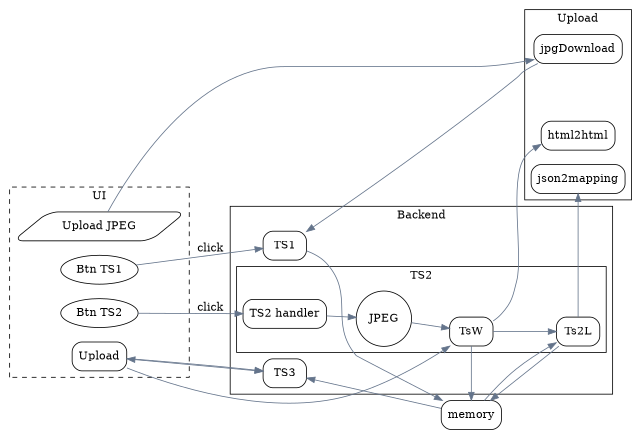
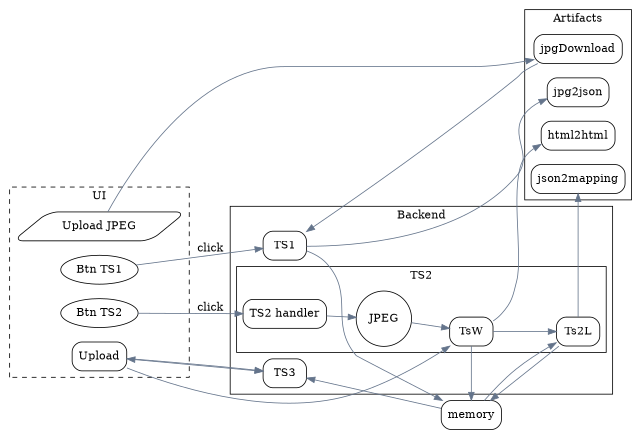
(578, 19) -> (578, 19)
none -> (578, 92)
